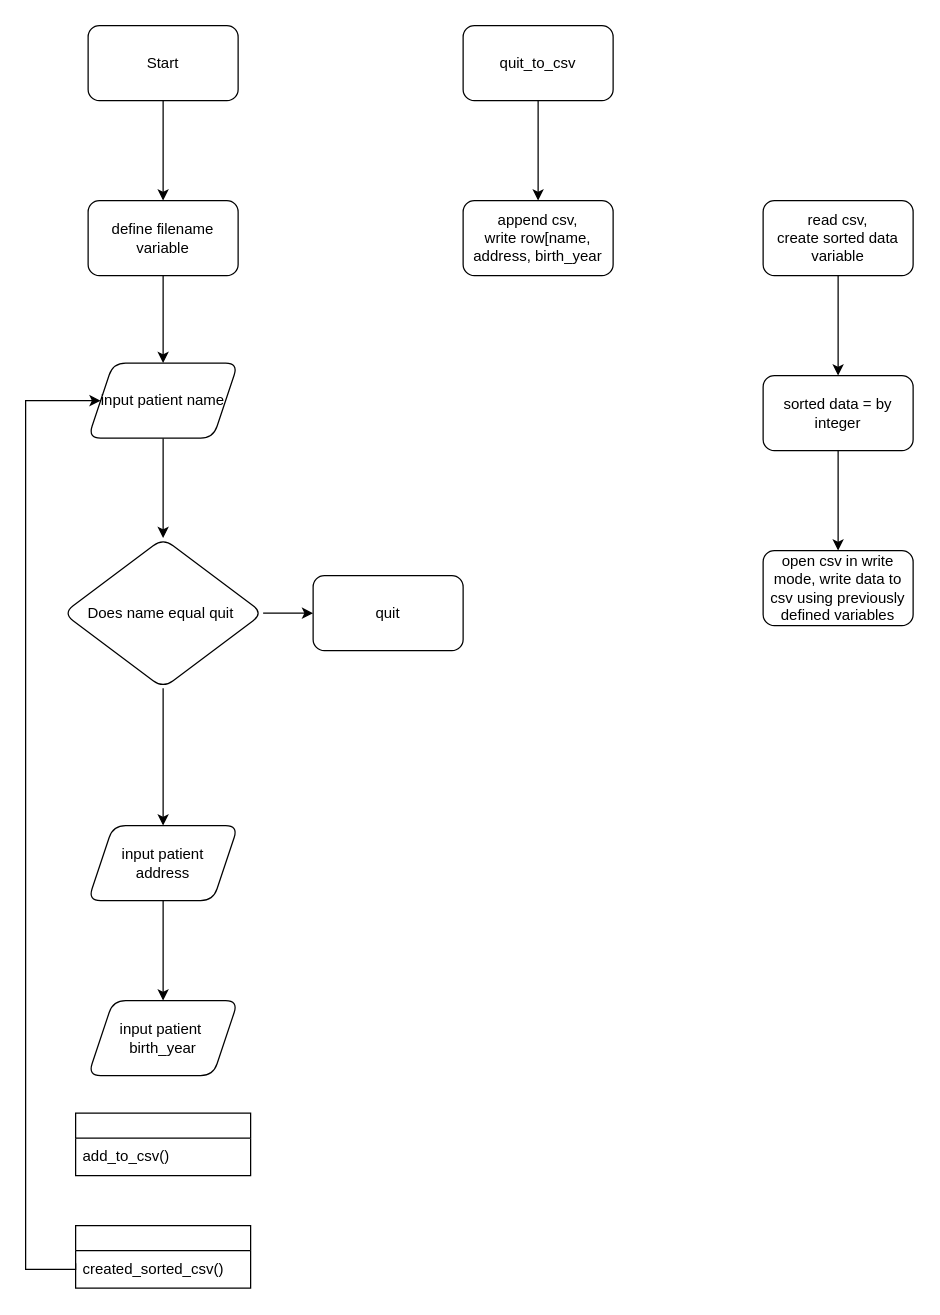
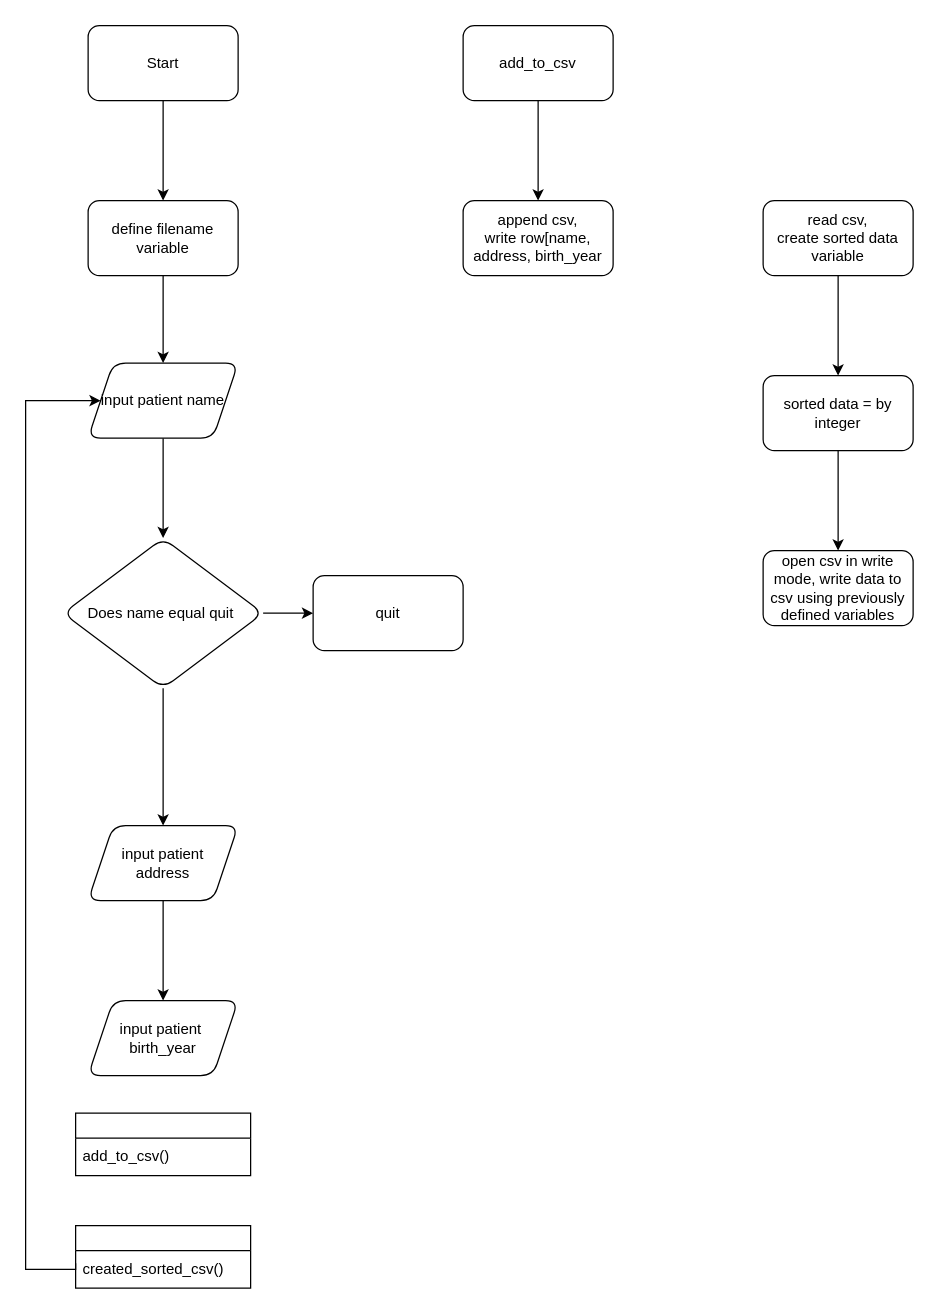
(538, 63) -> (538, 63)
